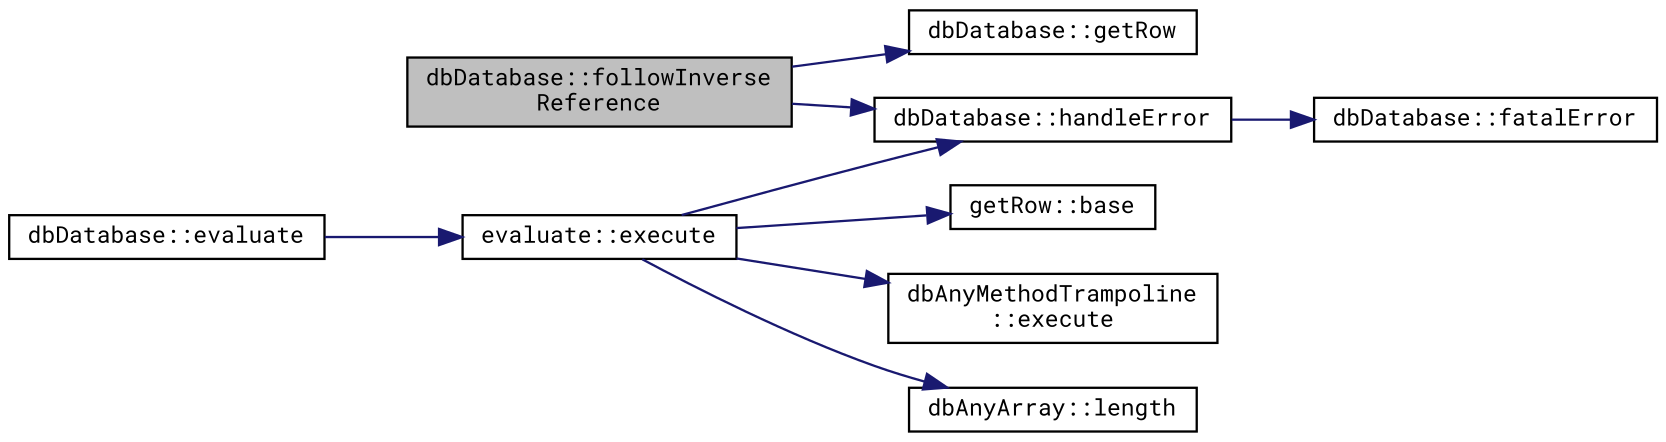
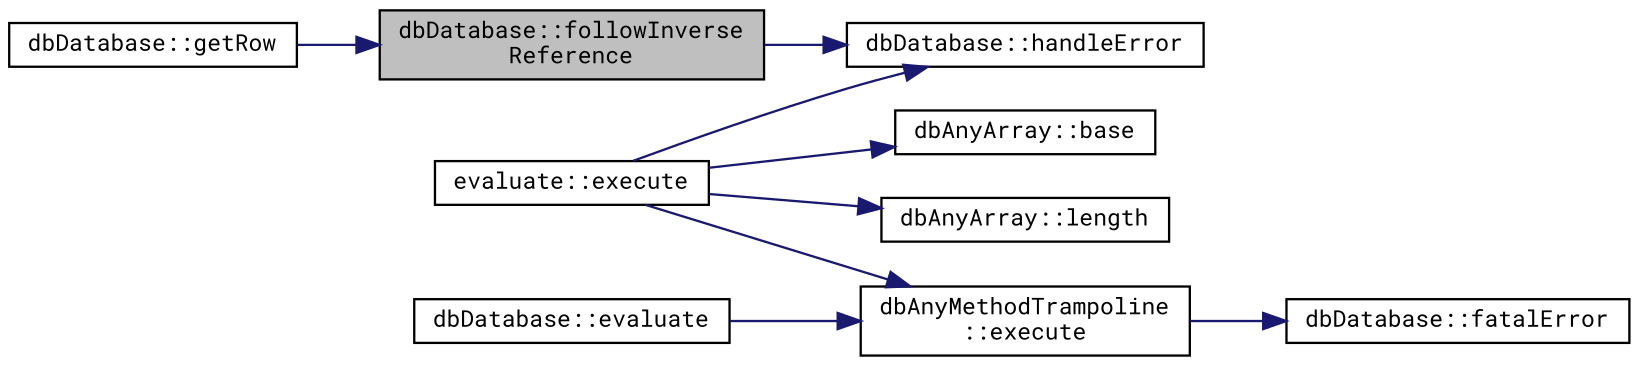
(839, 60) -> (327, 45)
(1261, 120) -> (1226, 321)
(1053, 207) -> (1025, 132)
(382, 237) -> (784, 321)
